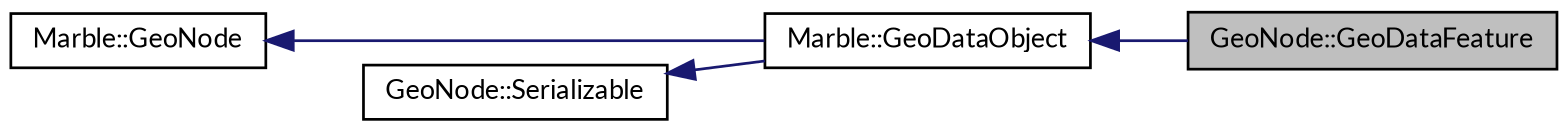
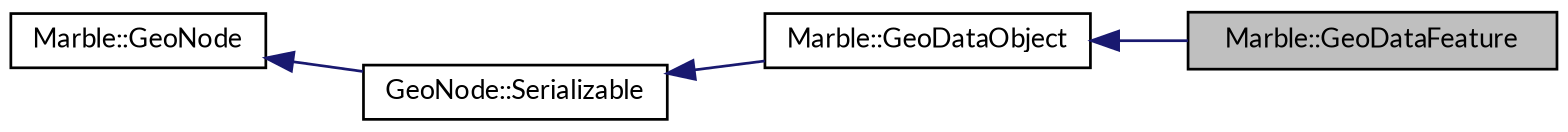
(529, 41) -> (328, 67)
(1373, 41) -> (1373, 41)
